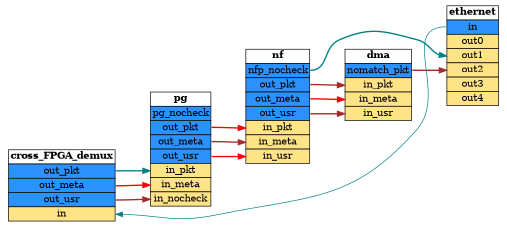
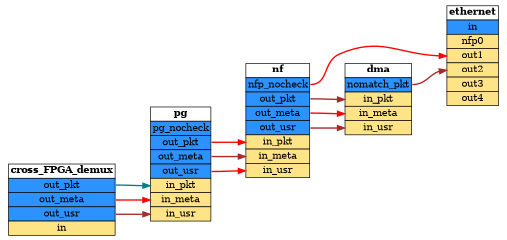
(370, 31) -> (367, 47)
(473, 41) -> (473, 41)
(338, 188) -> none
(181, 199) -> (181, 214)
